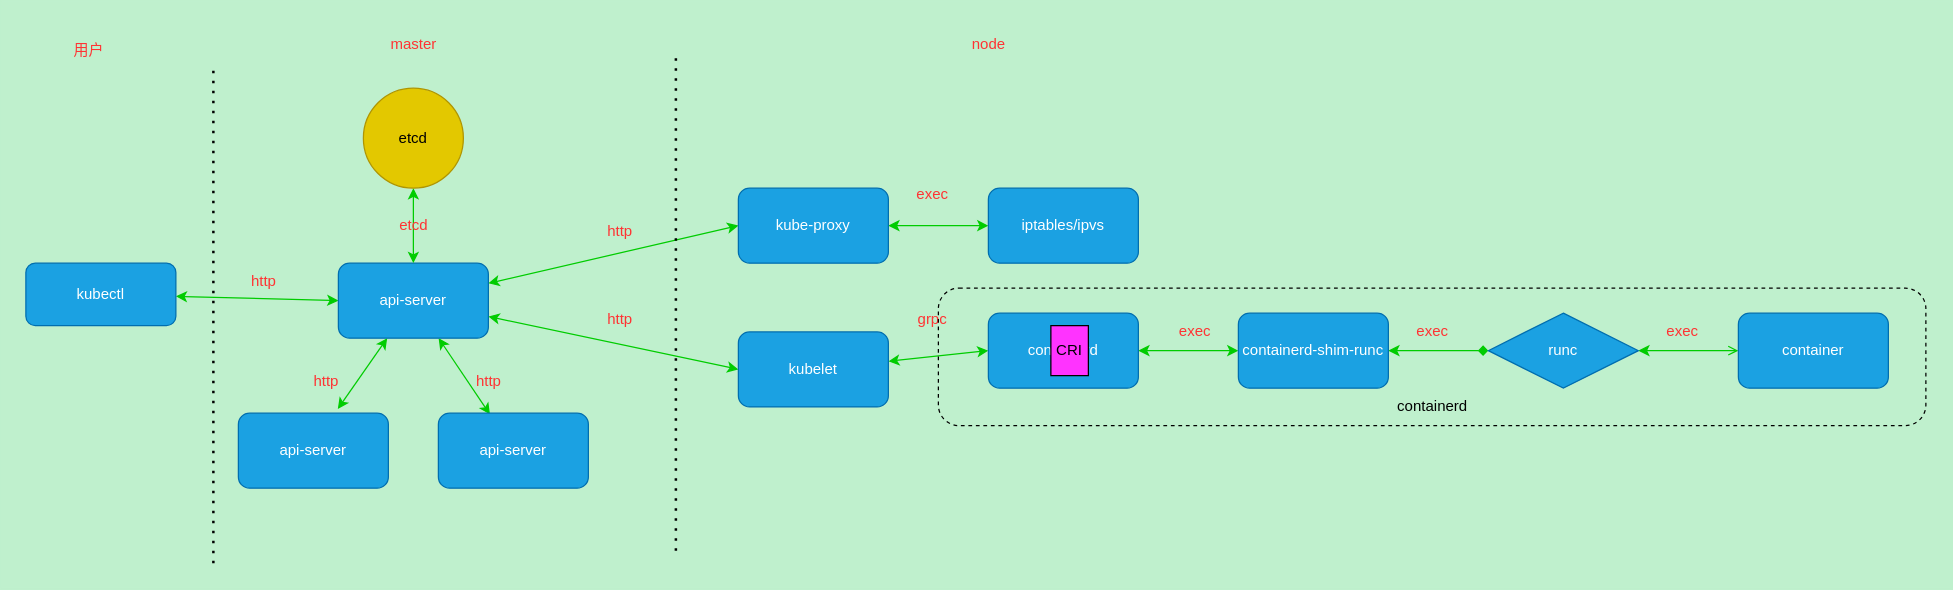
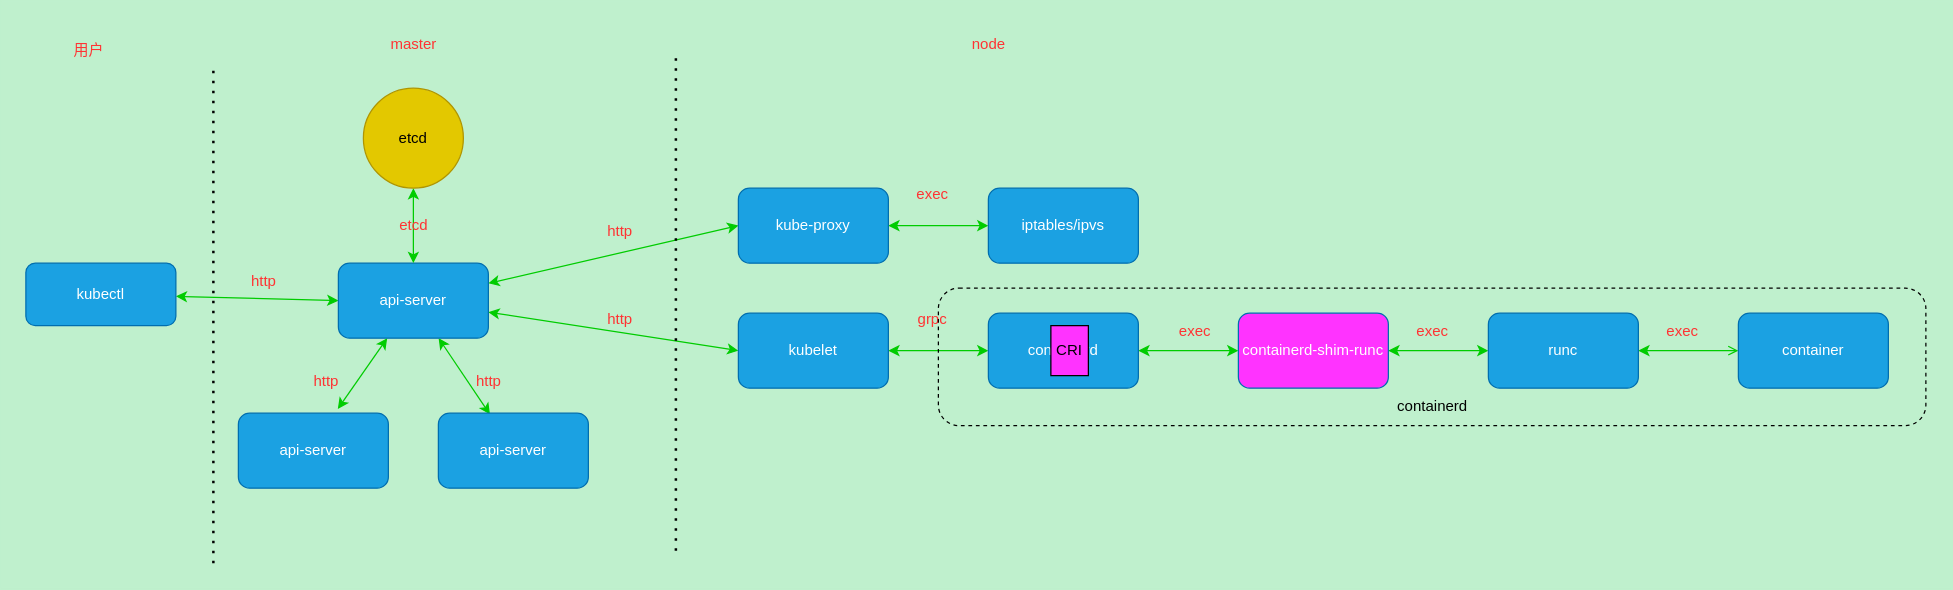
(1313, 351) -> (1313, 351)
(1477, 351) -> (1478, 351)
(1563, 351) -> (1563, 351)
(813, 369) -> (813, 351)
